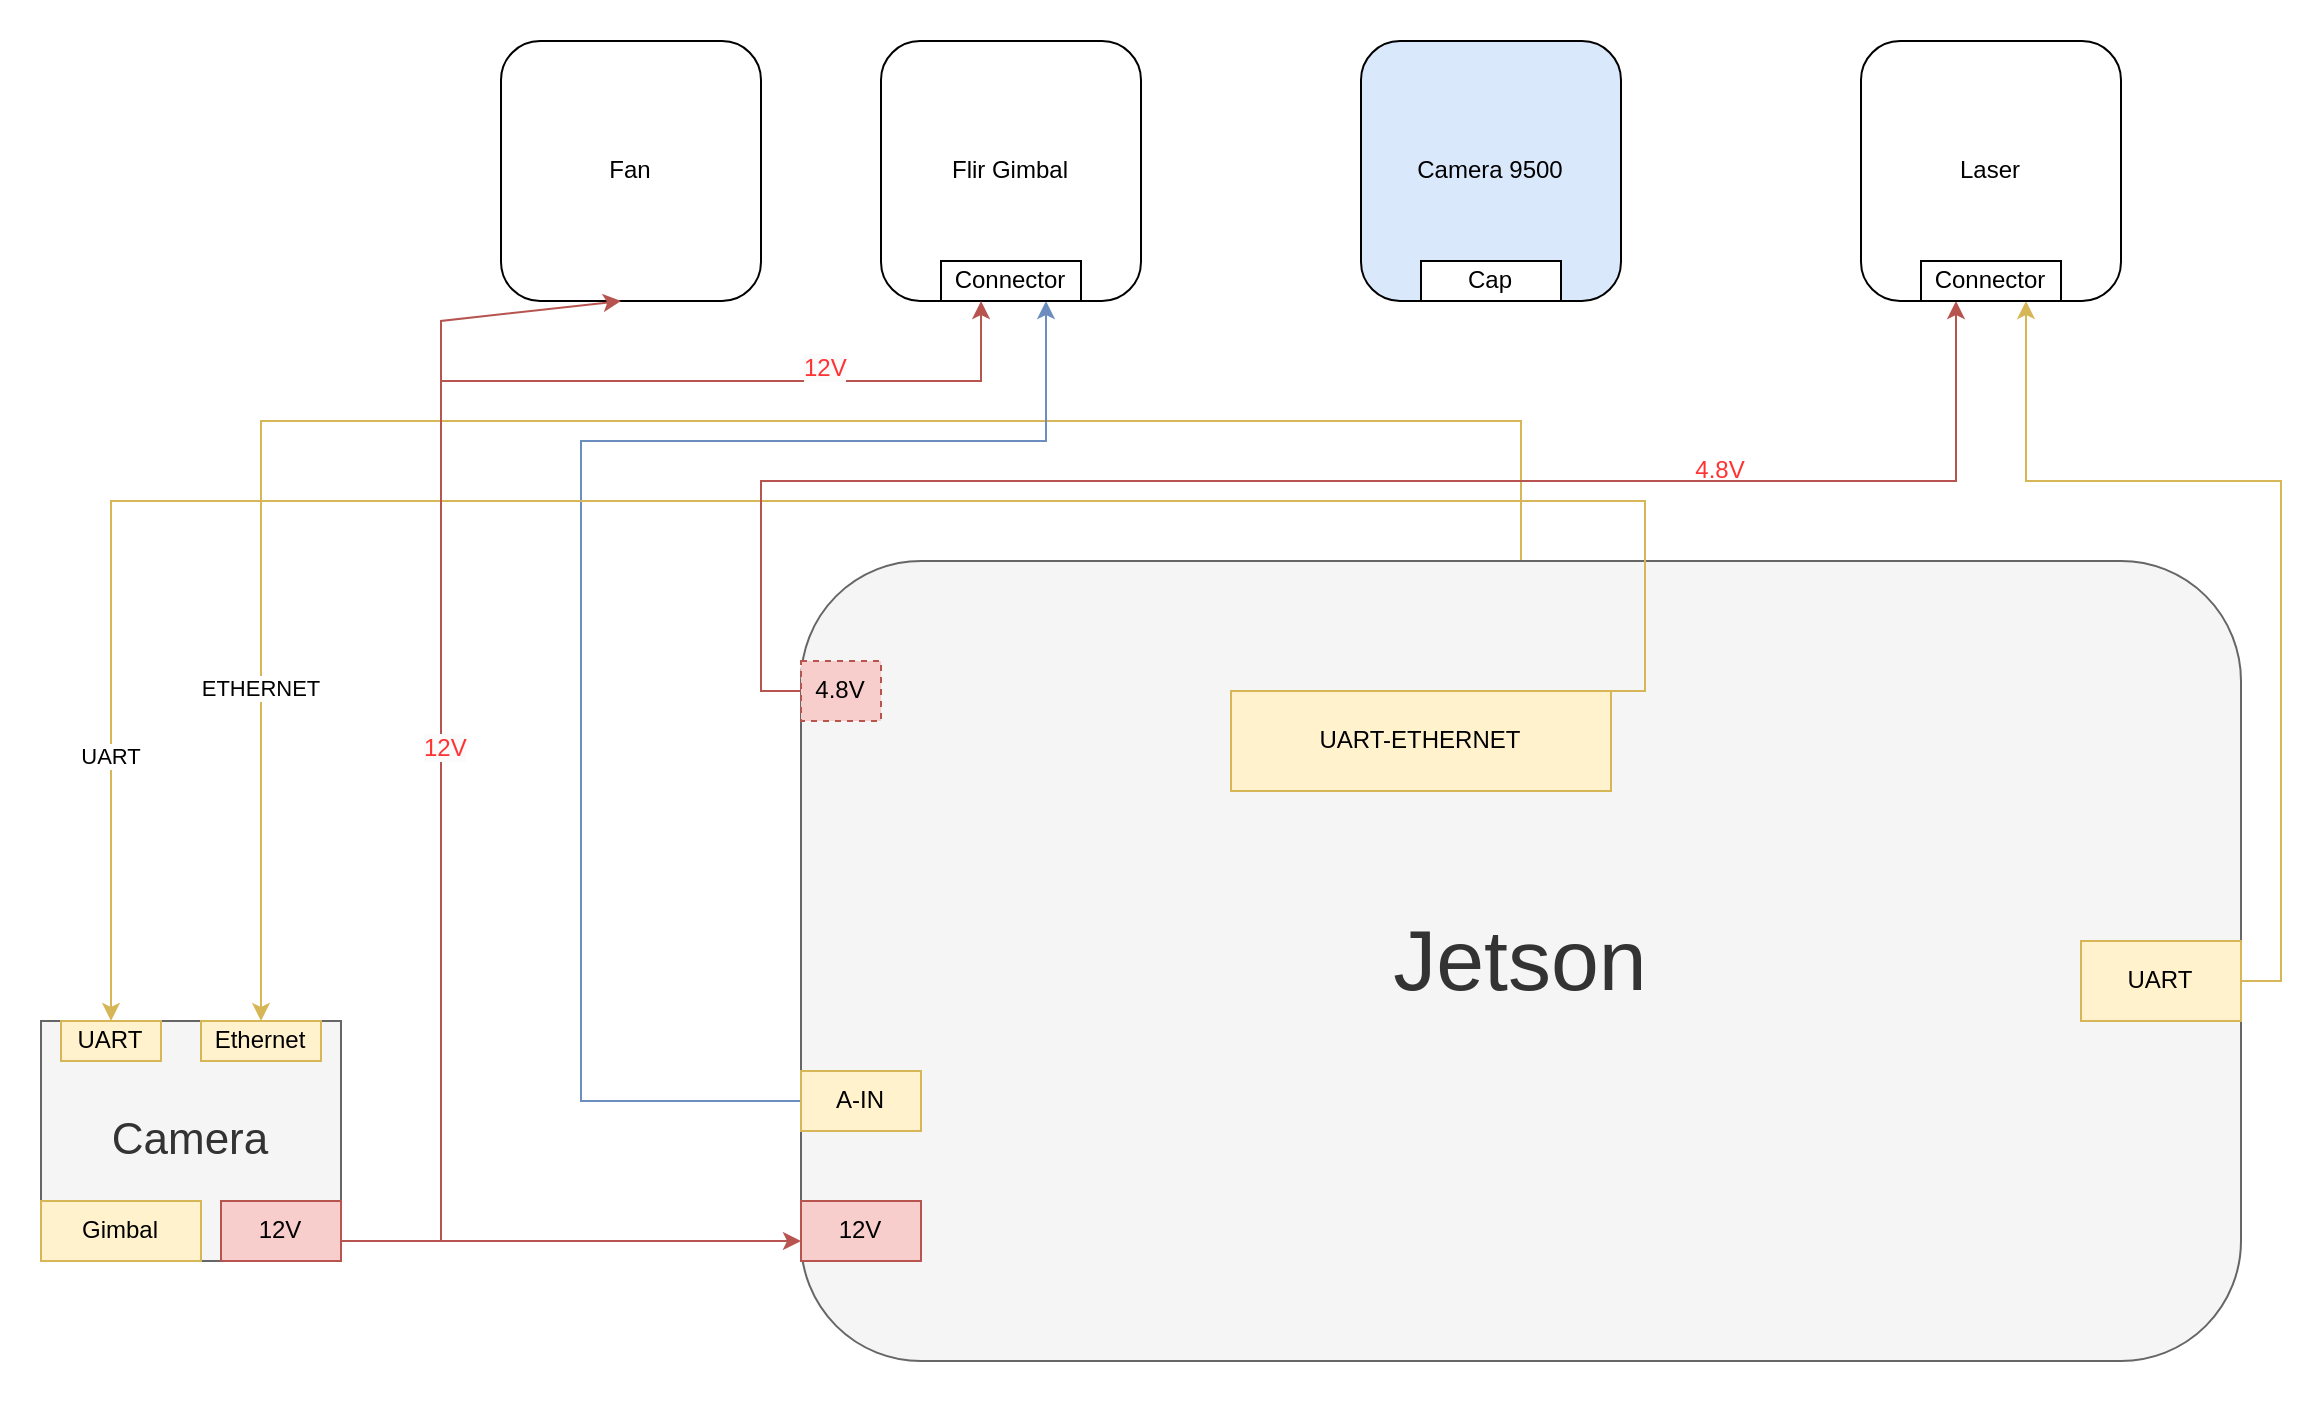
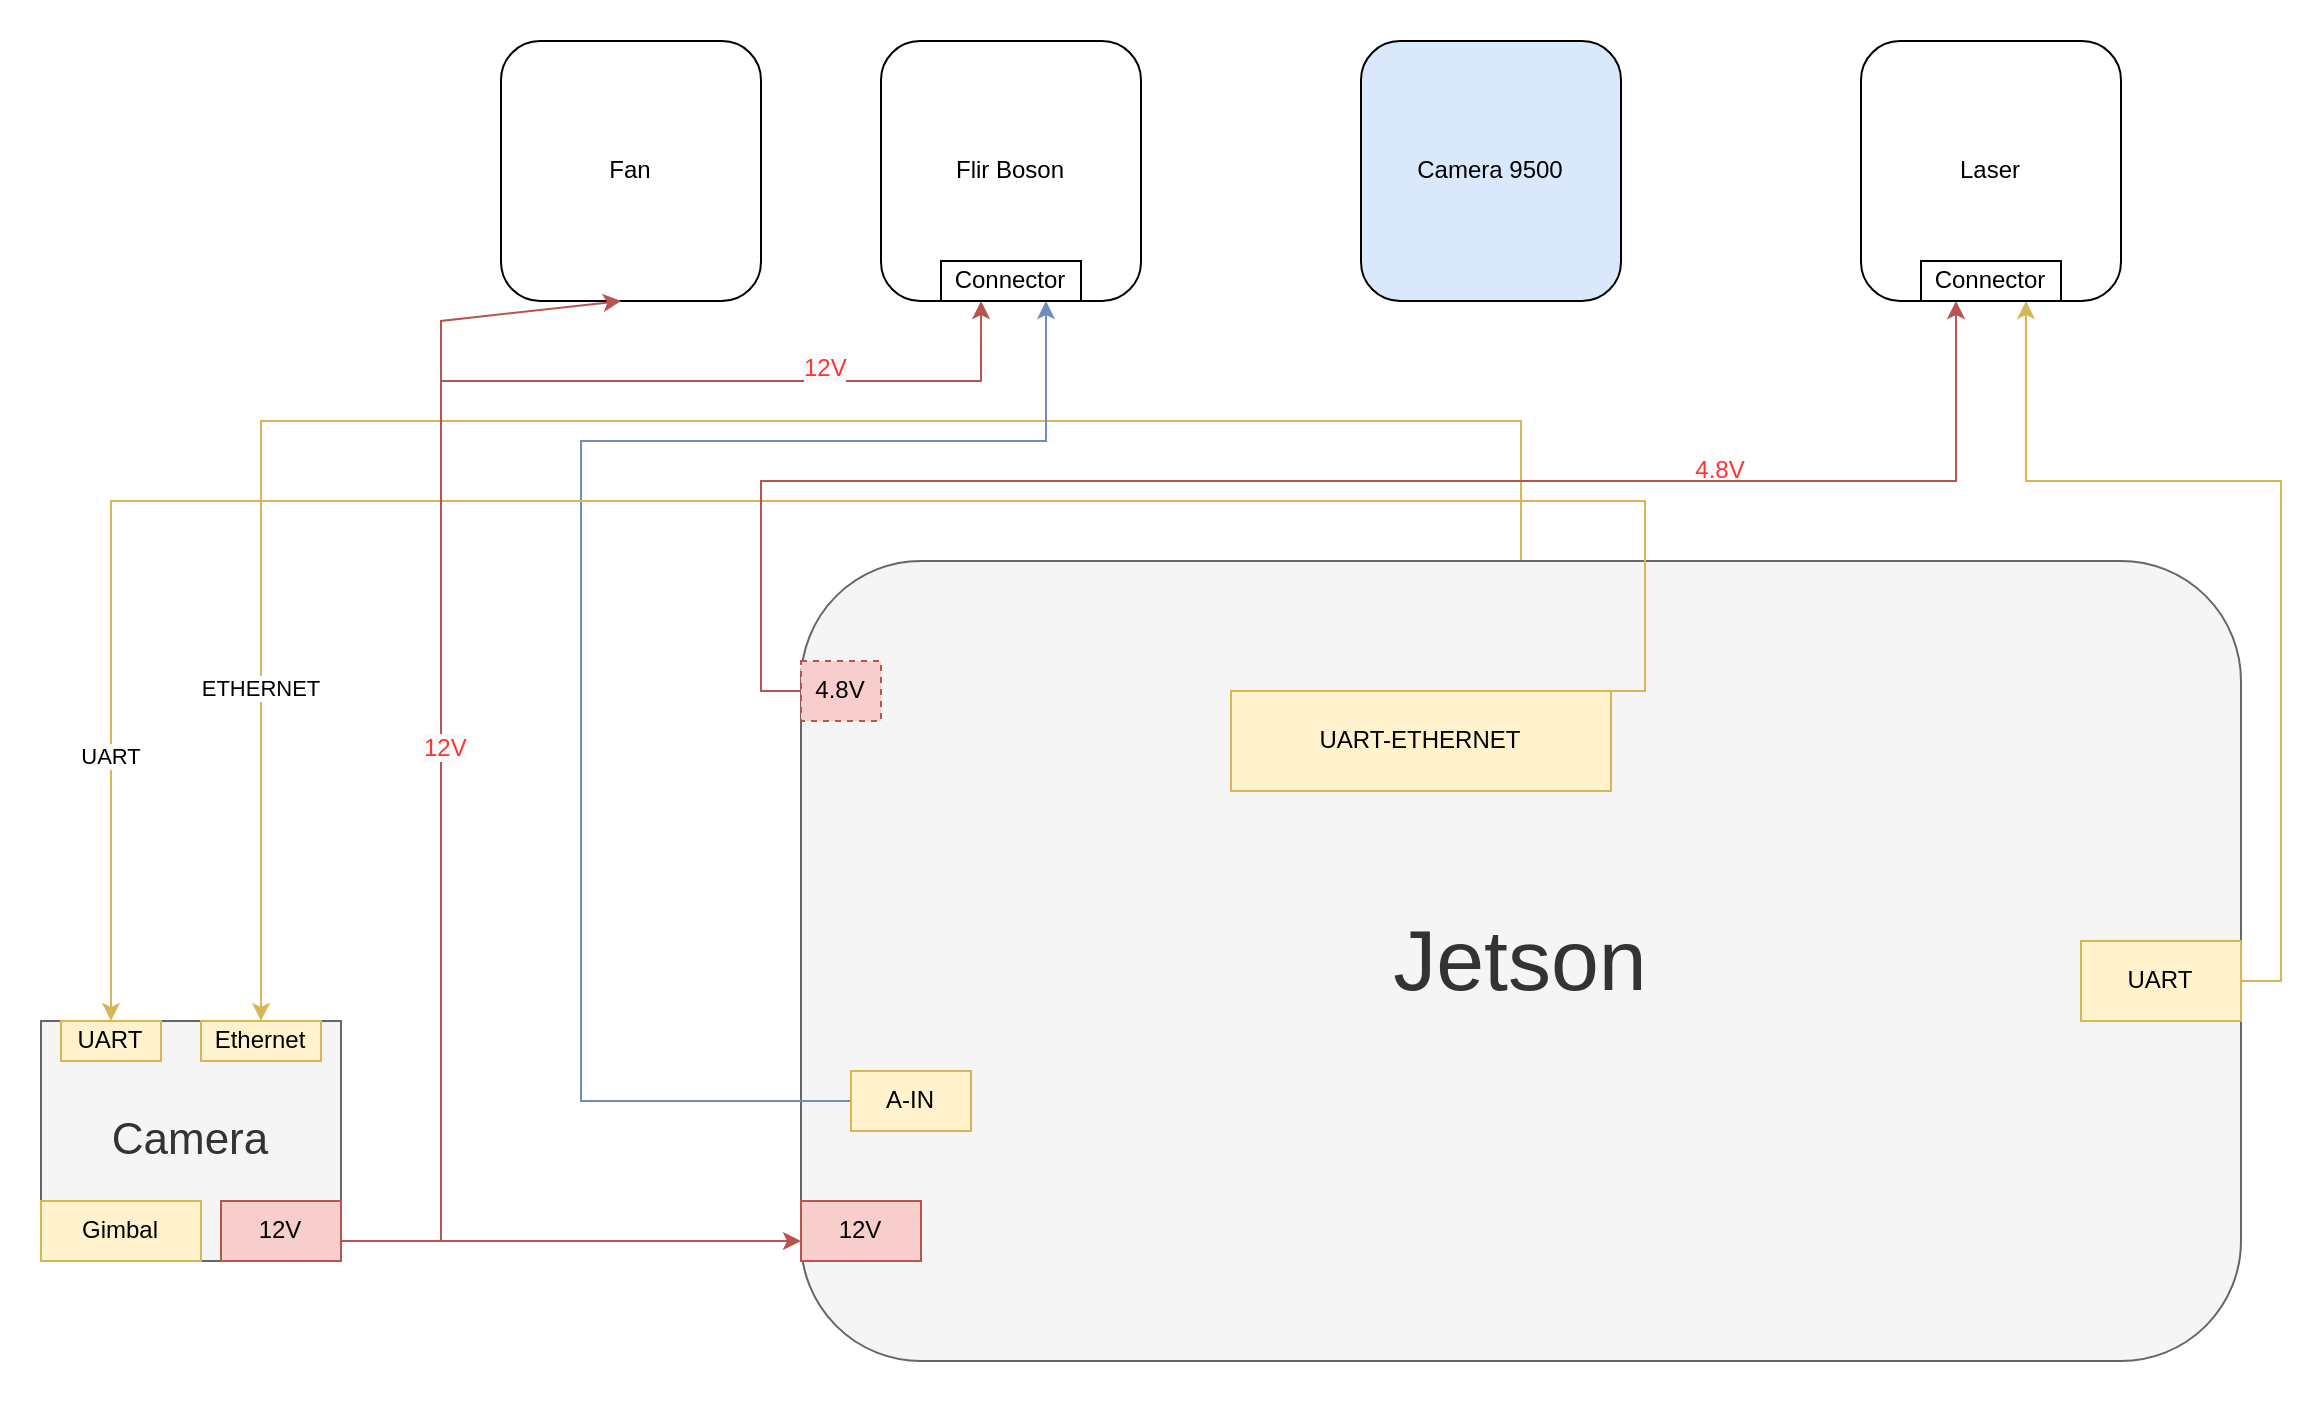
(1011, 171) -> (1011, 171)
(1491, 281) -> none
(861, 1101) -> (911, 1101)
